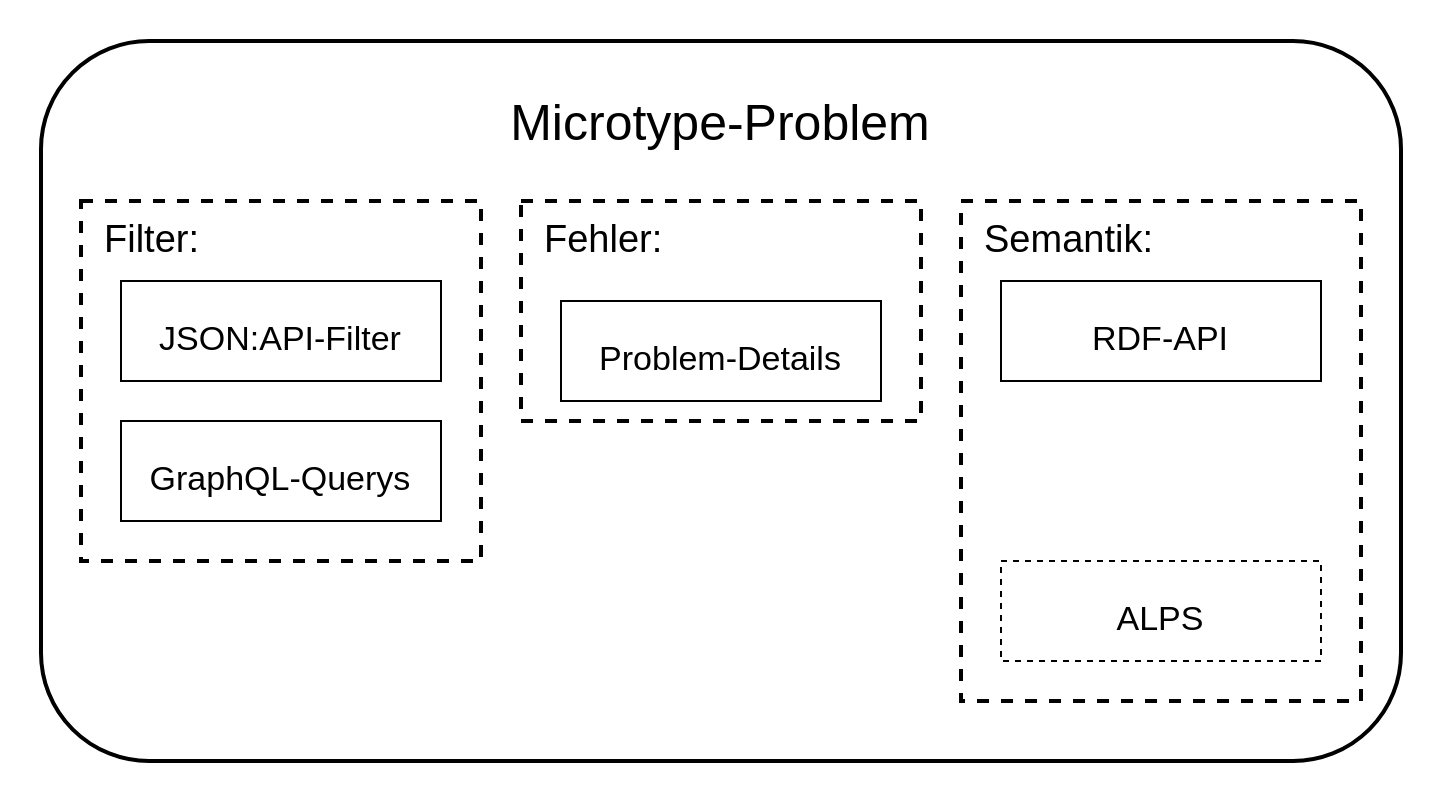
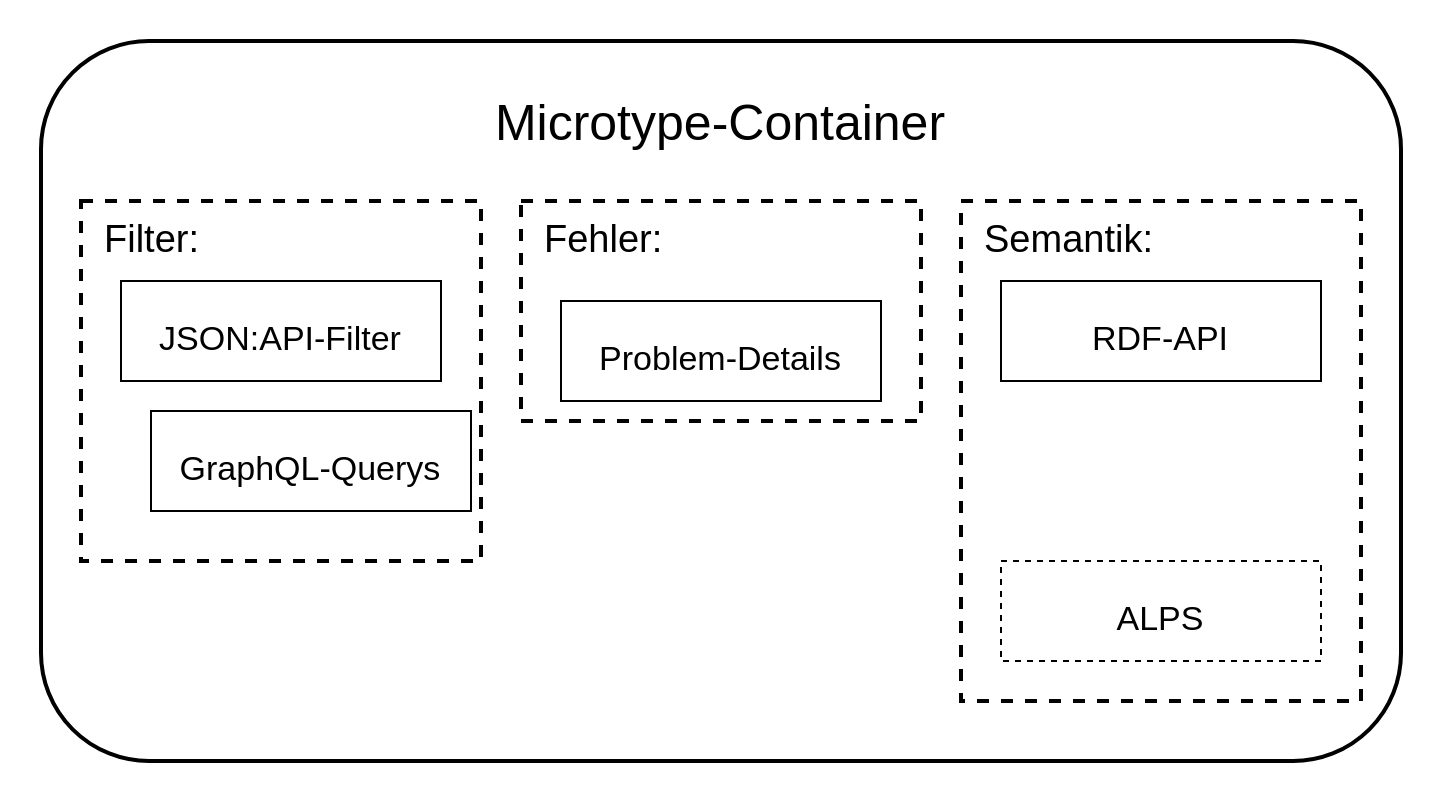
(721, 121) -> (721, 121)
(281, 471) -> (311, 461)
